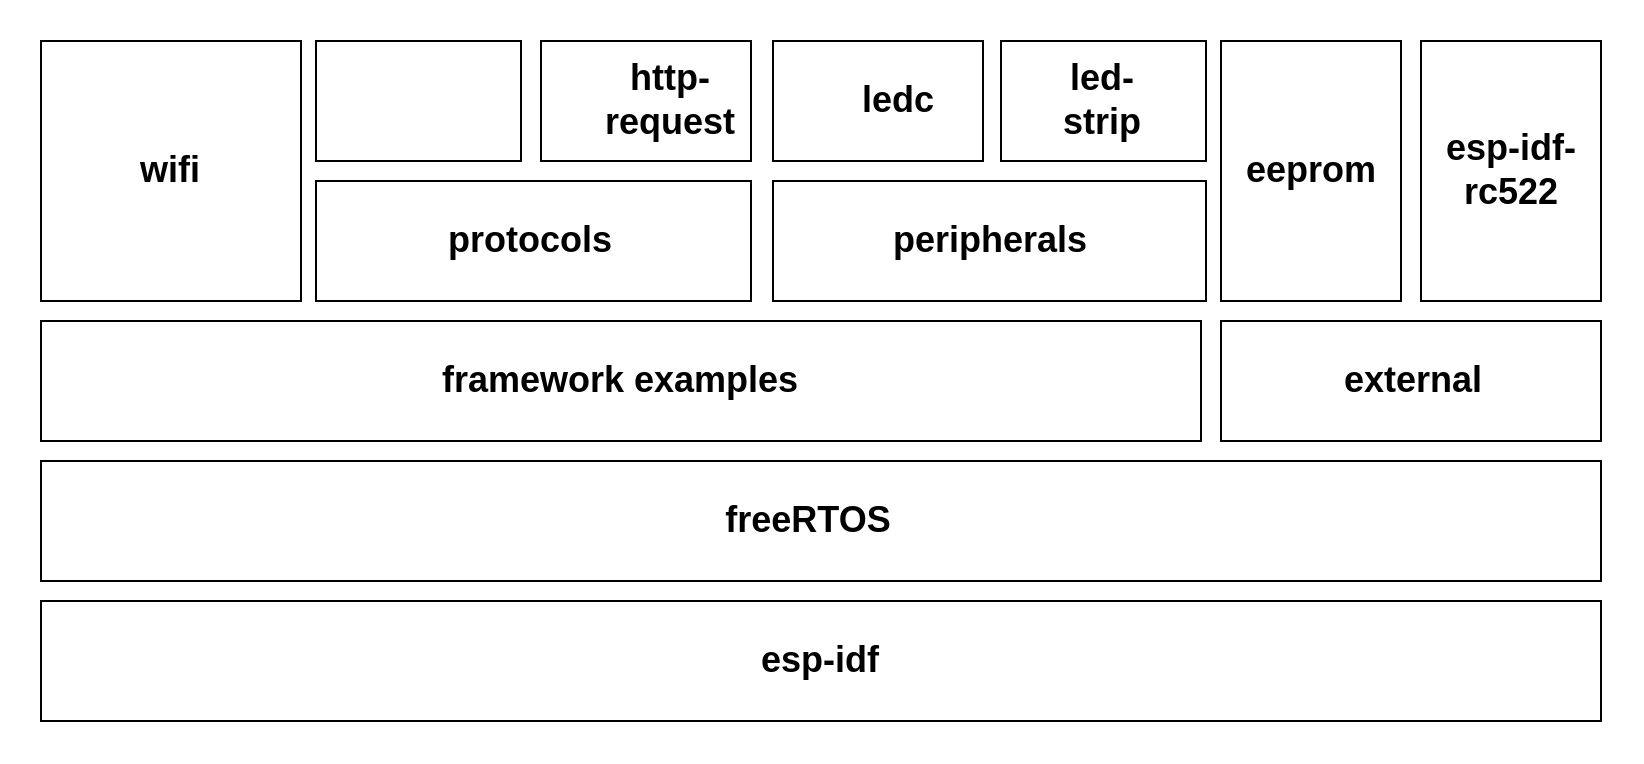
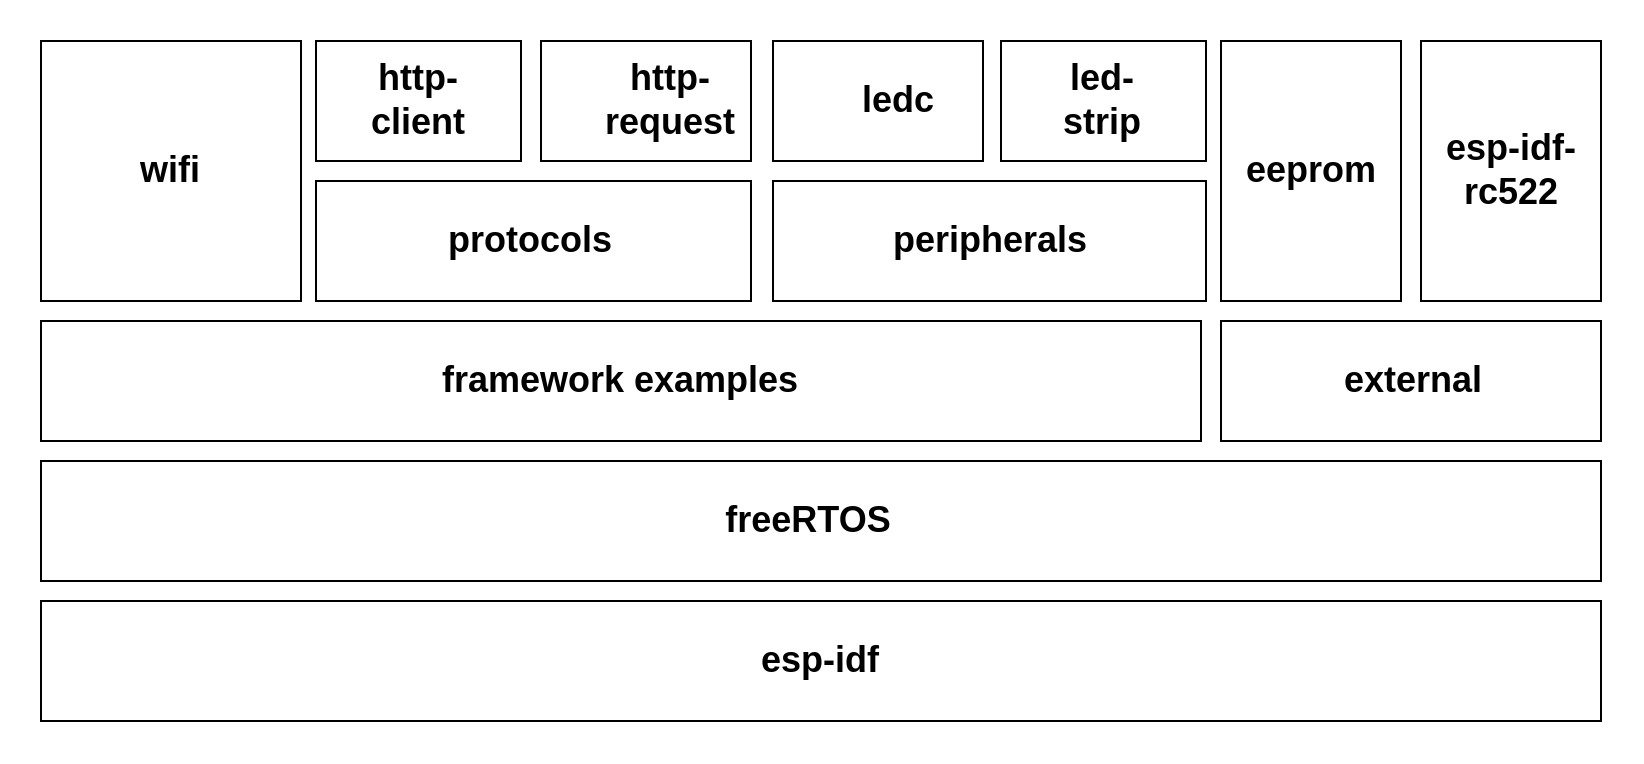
none -> (419, 101)
